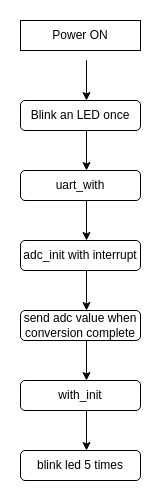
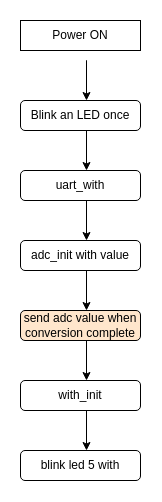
(81, 256) -> (81, 256)
(81, 326) -> (81, 326)
(81, 466) -> (81, 466)
